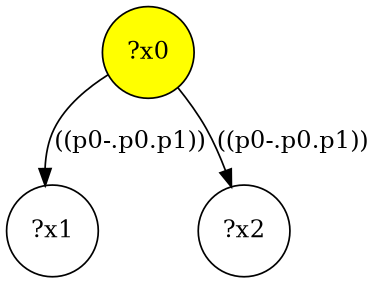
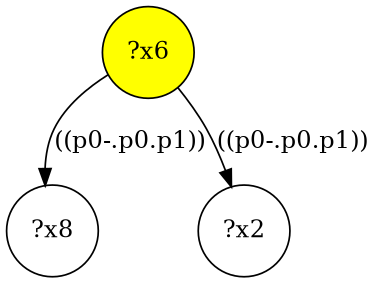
(148, 52) -> (148, 52)
(52, 231) -> (52, 231)
